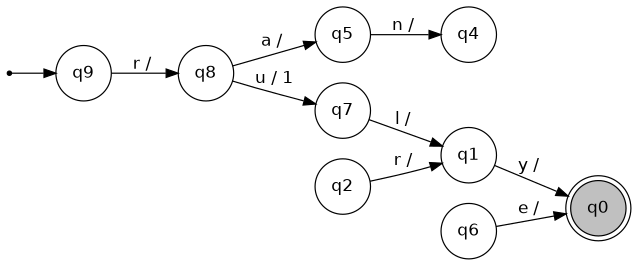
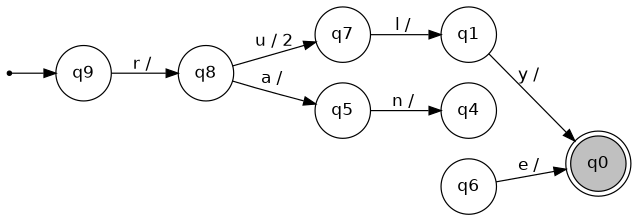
(274, 79) -> (274, 41)
(343, 187) -> none
